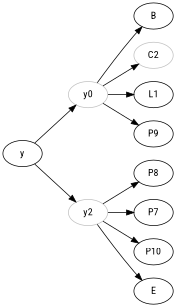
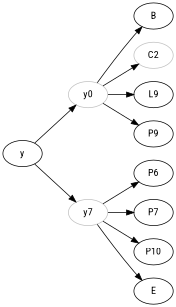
(154, 95) -> (154, 95)
(154, 173) -> (154, 173)
(88, 213) -> (88, 213)
